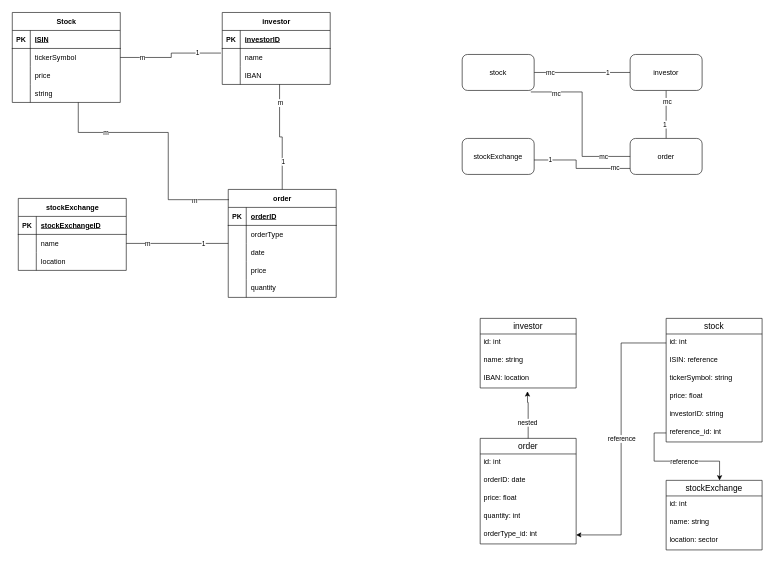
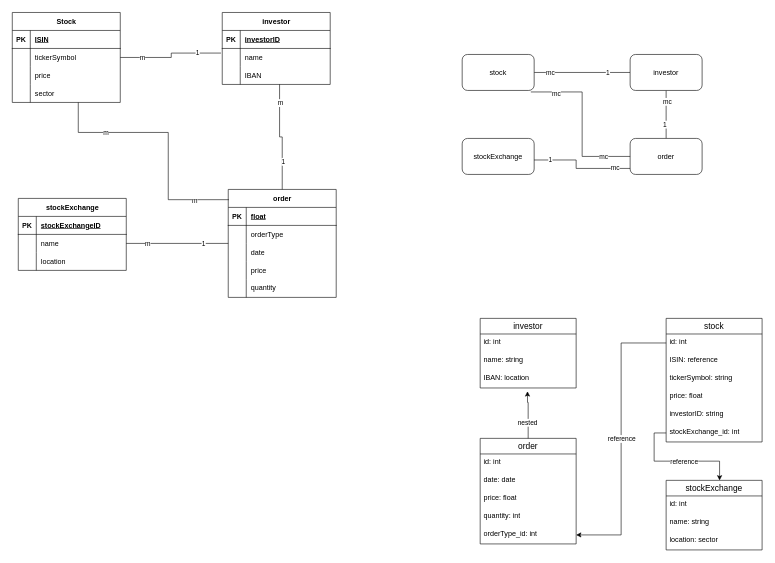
(46, 93) -> (47, 93)
(265, 216) -> (260, 216)
(700, 432) -> (708, 432)
(508, 480) -> (502, 480)
